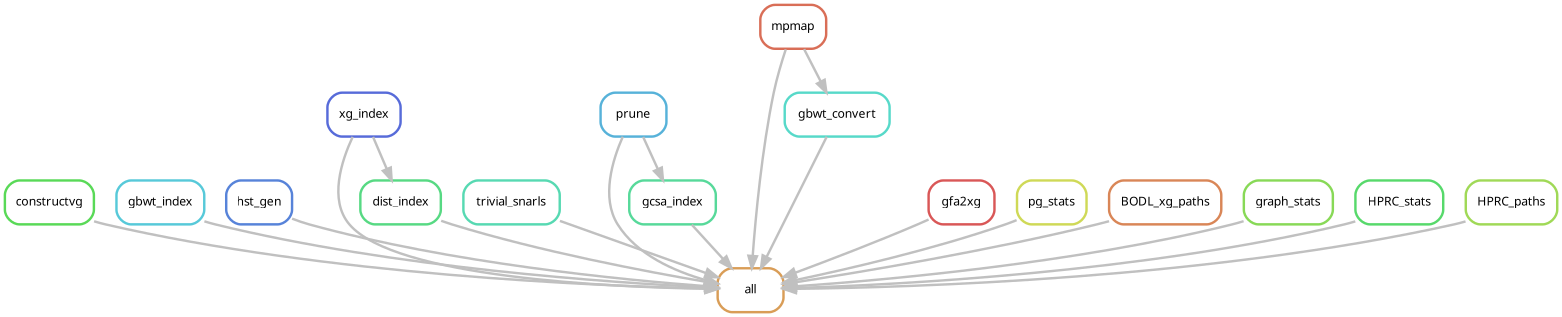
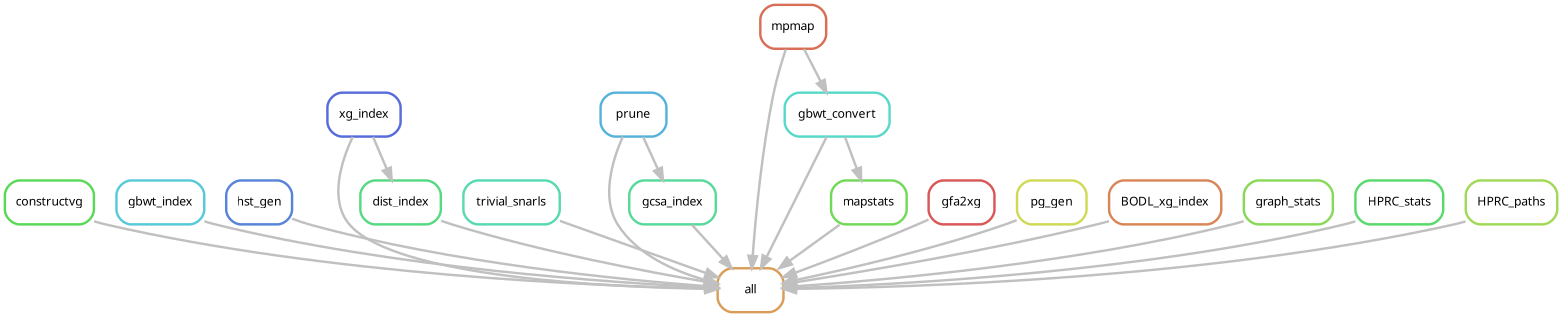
none -> (869, 202)
(1052, 202) -> (1052, 202)
(1165, 202) -> (1165, 202)
